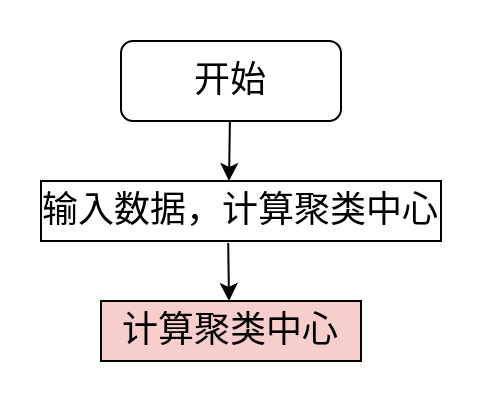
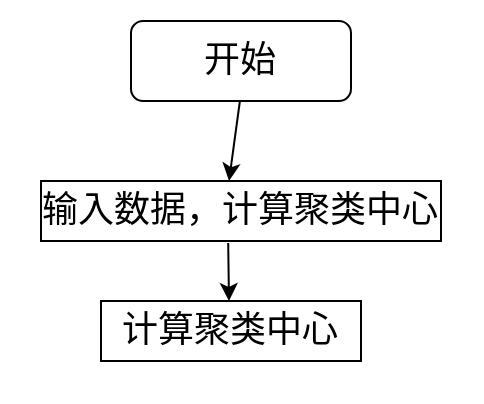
(231, 81) -> (241, 61)
(231, 331) -> (231, 331)
